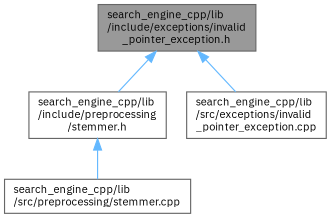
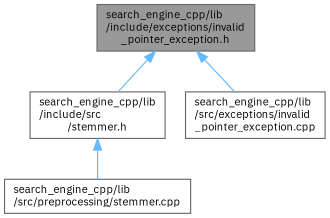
(98, 115) -> (98, 115)
